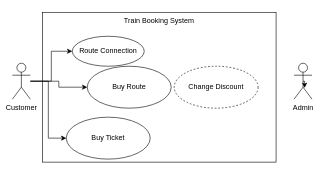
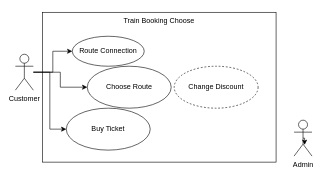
(159, 21) -> (159, 21)
(21, 81) -> (24, 72)
(303, 81) -> (303, 138)
(129, 87) -> (129, 87)
(108, 138) -> (108, 129)
